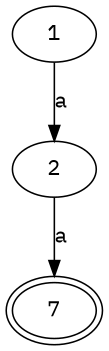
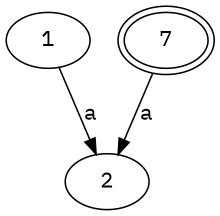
(54, 229) -> (139, 107)
